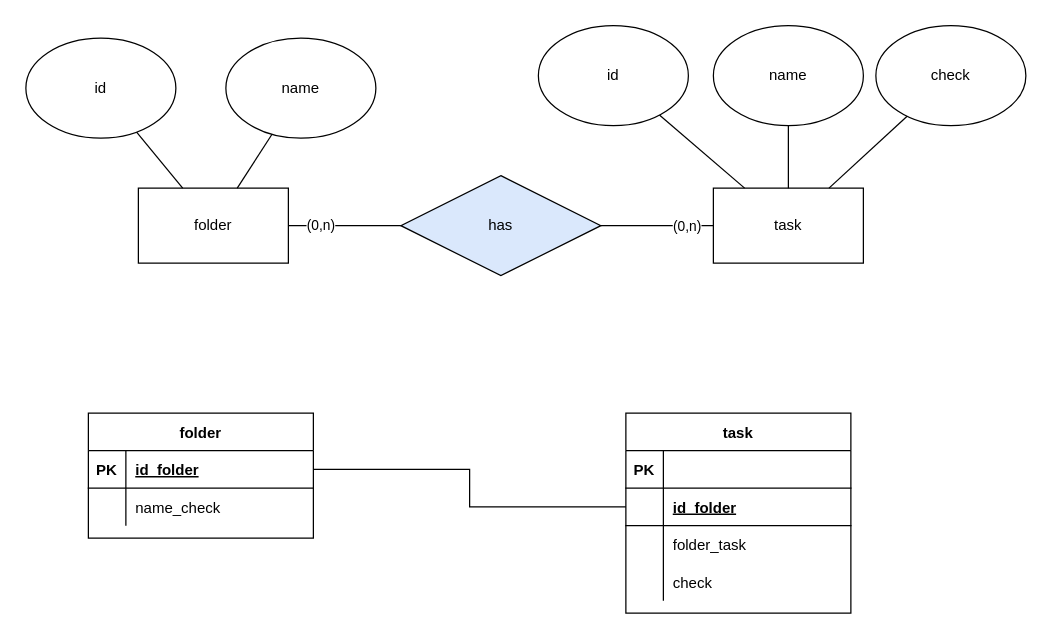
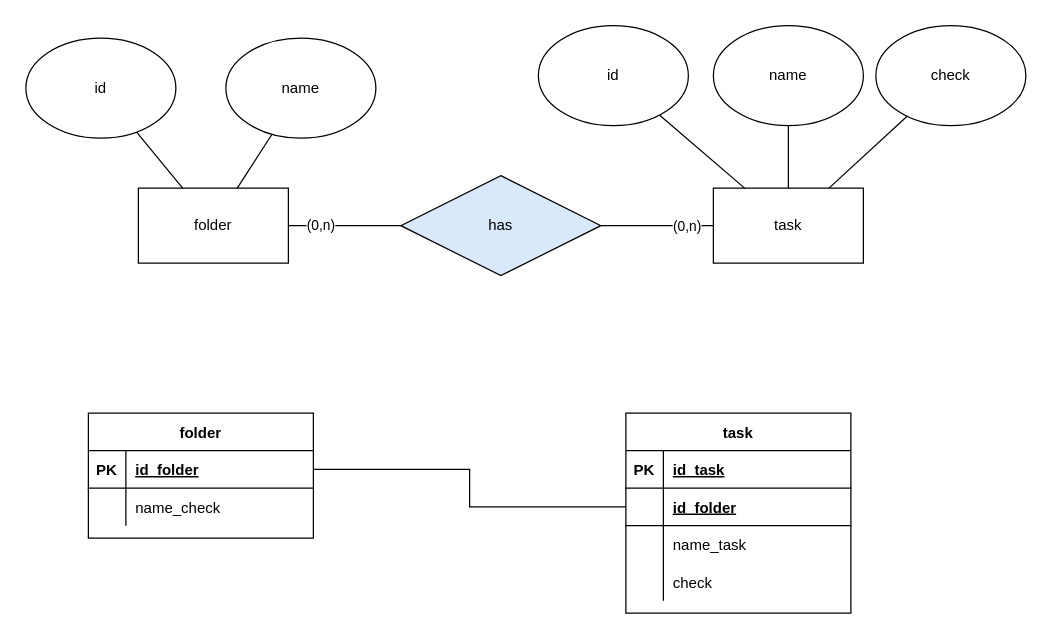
none -> (757, 469)
(717, 545) -> (710, 545)
